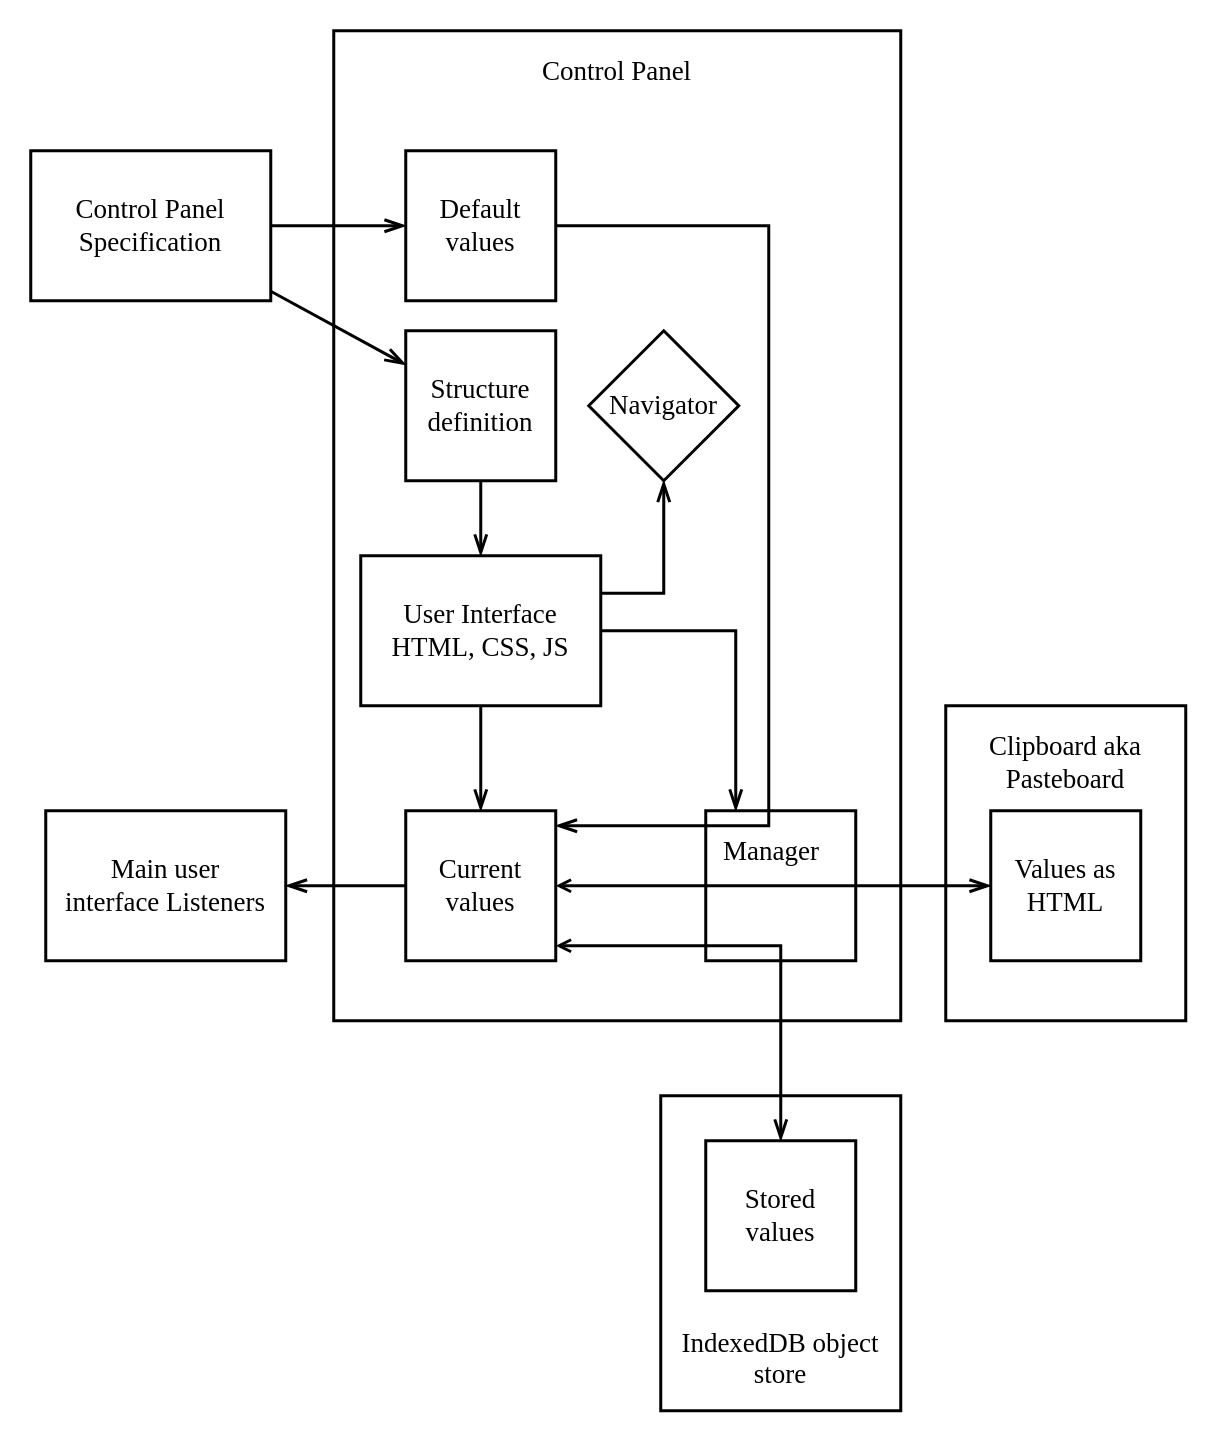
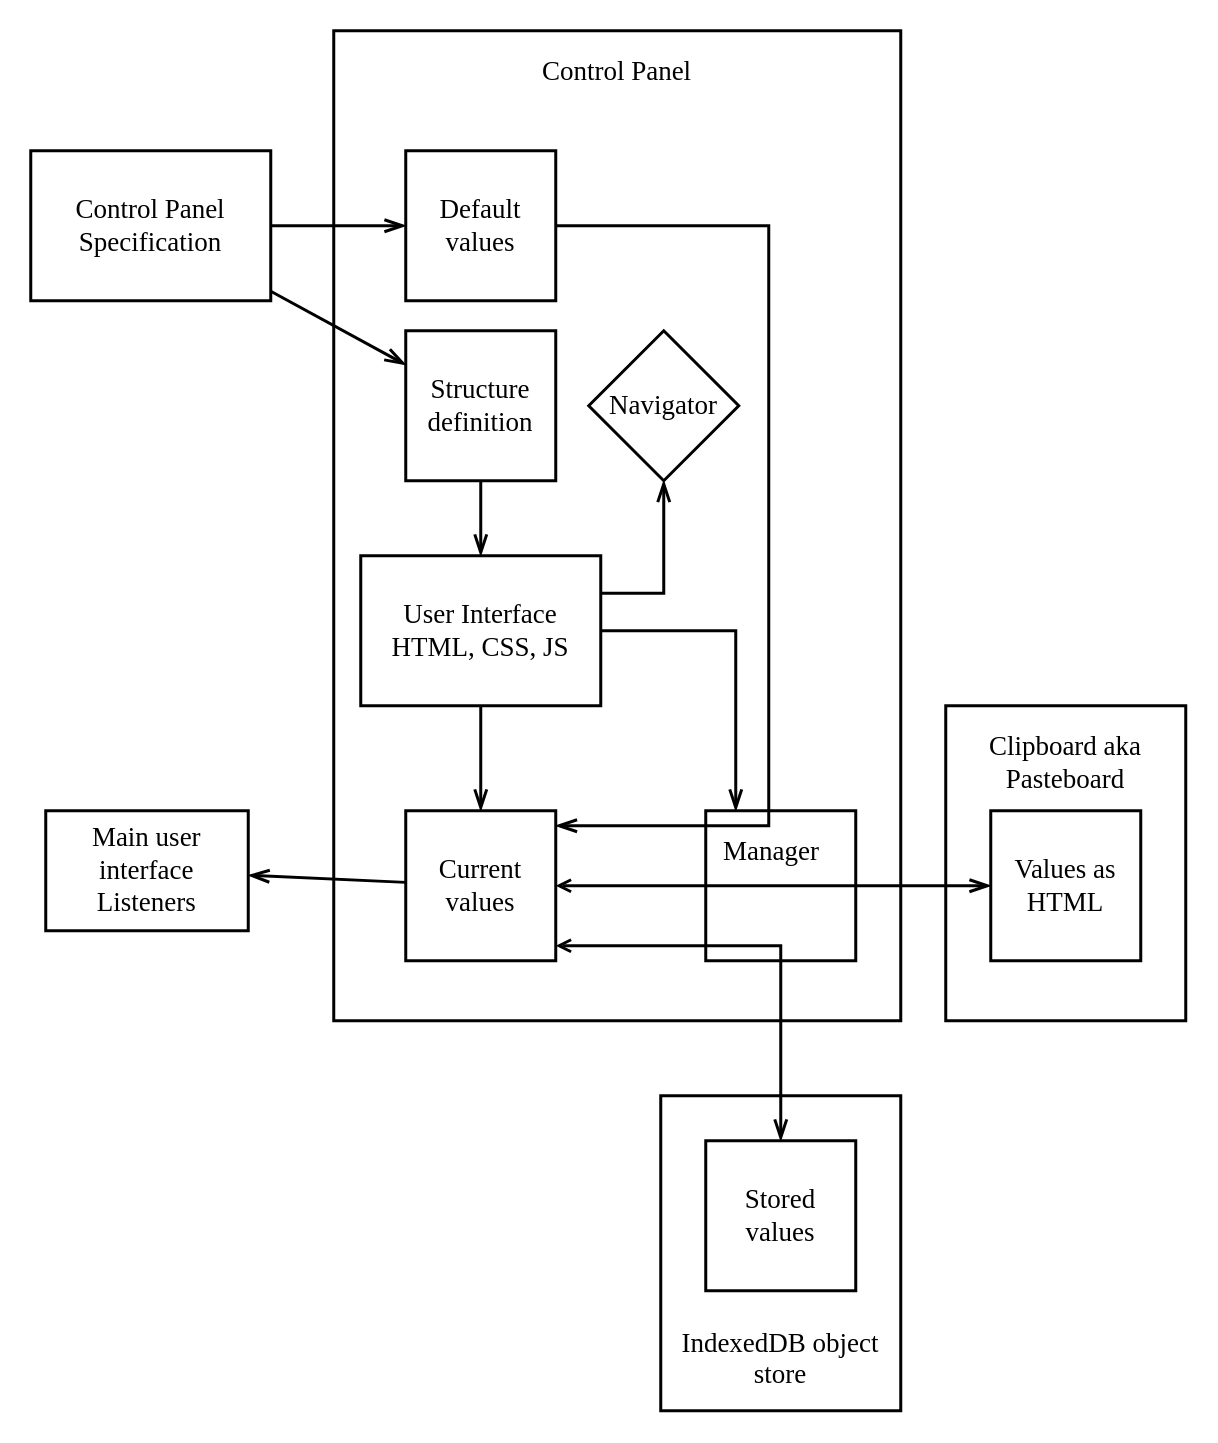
(166, 886) -> (147, 871)
